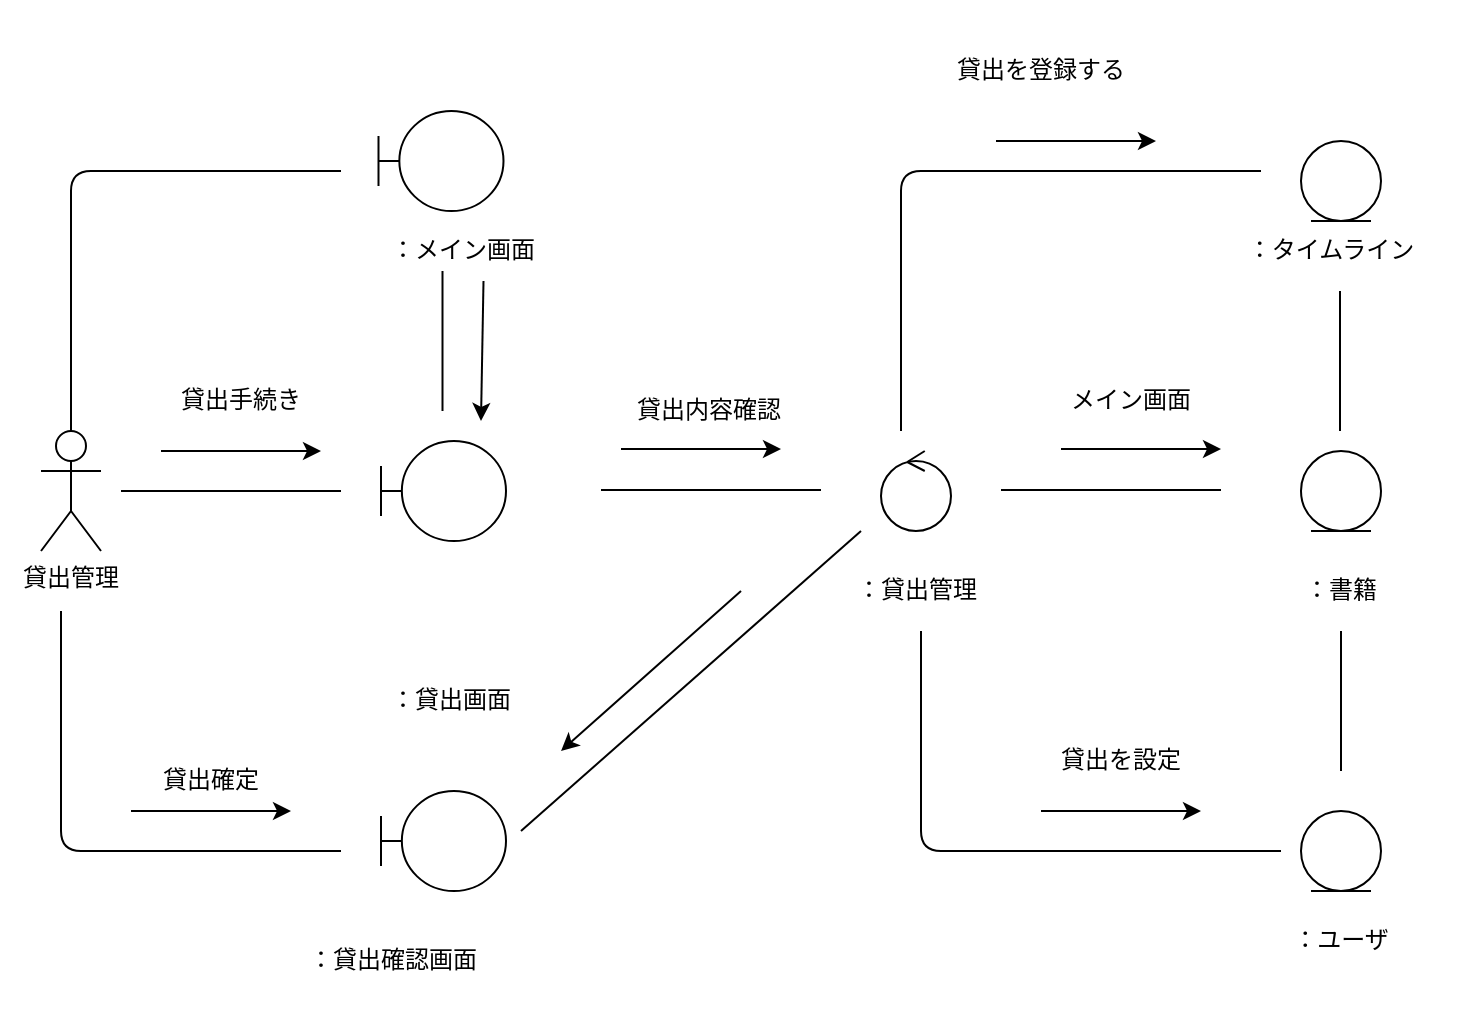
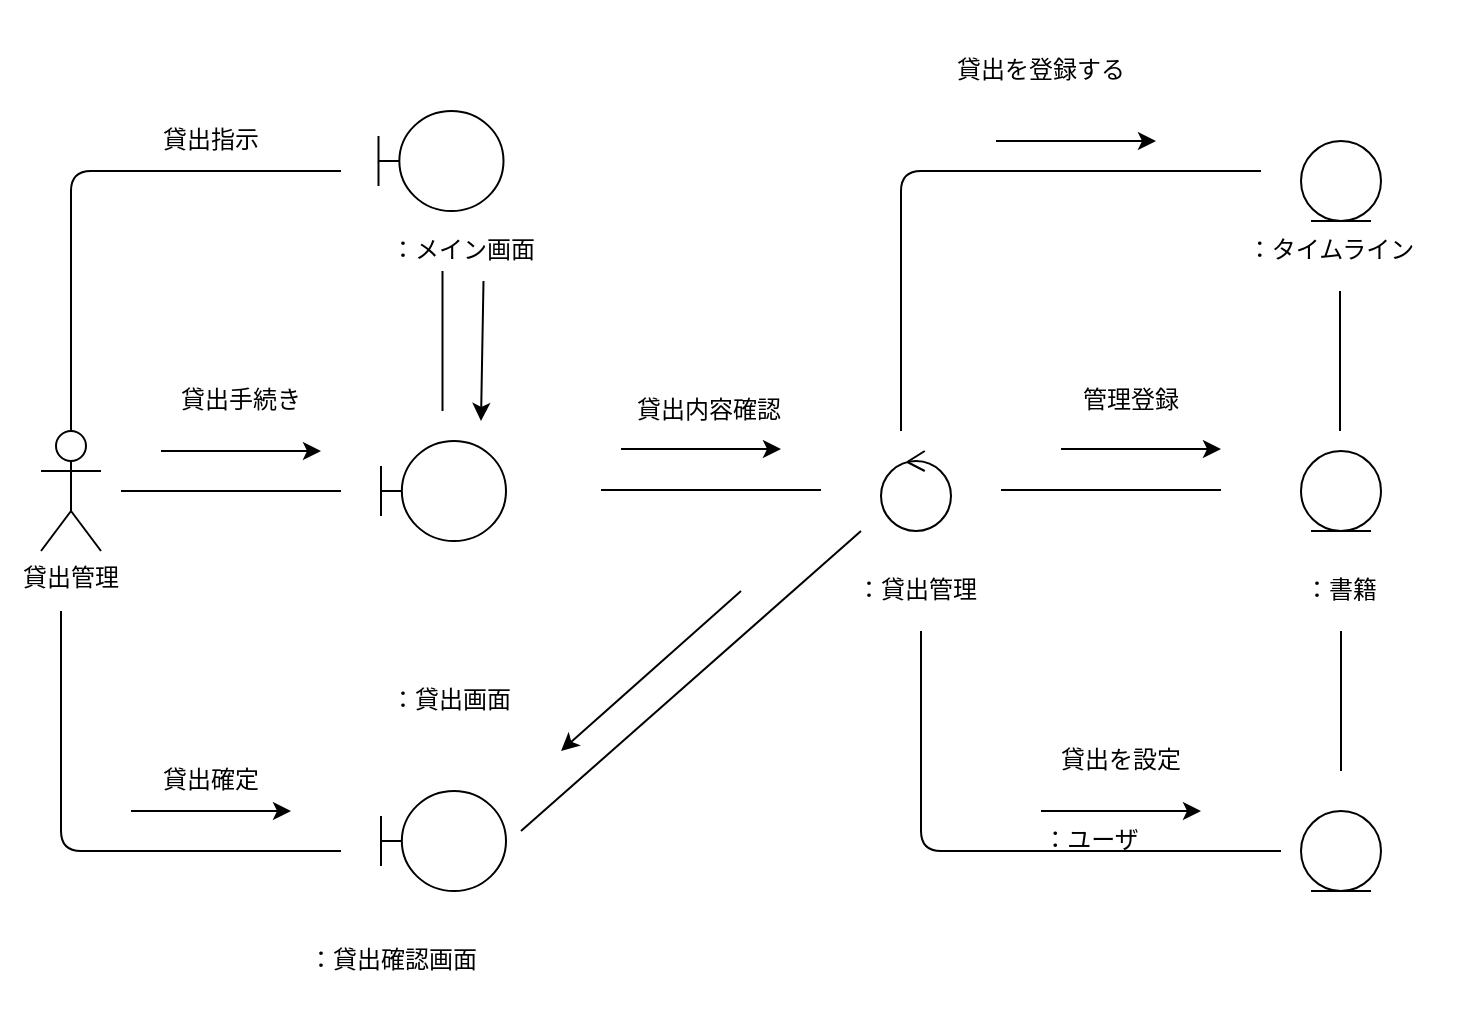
none -> (211, 141)
(1132, 401) -> (1132, 401)
(1341, 941) -> (1091, 841)
